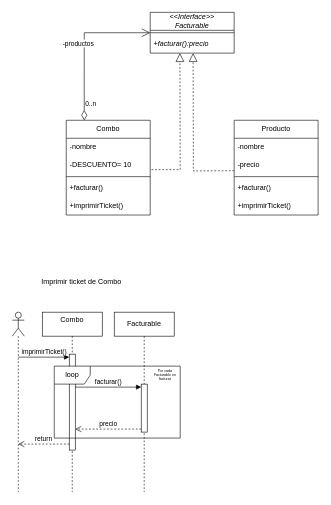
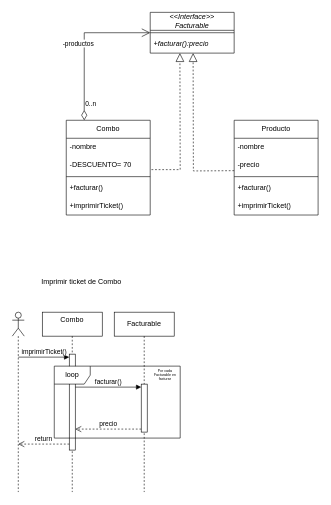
(97, 165) -> (97, 165)
